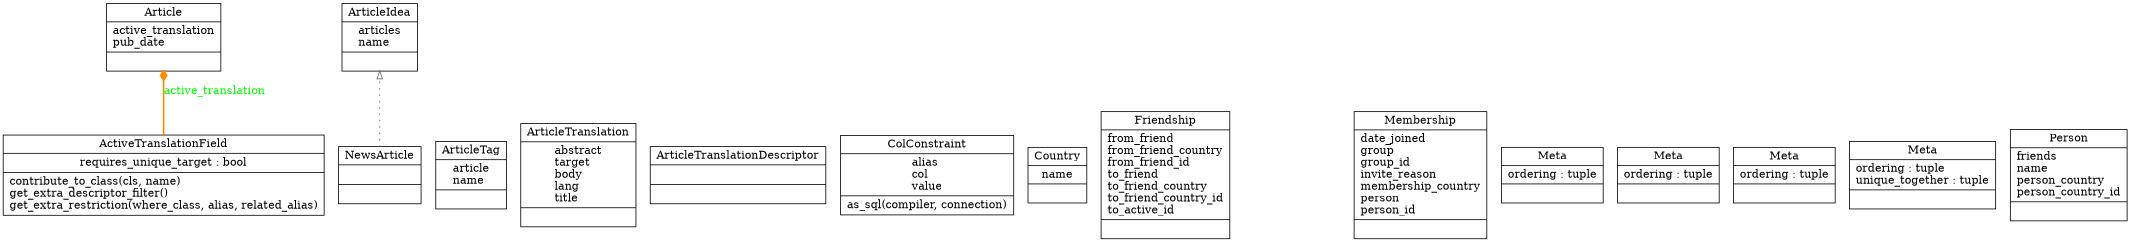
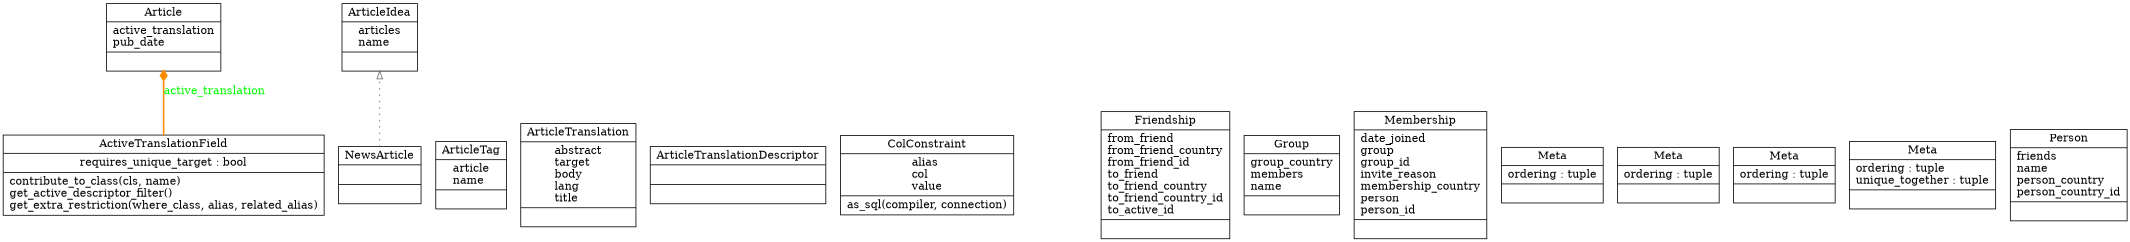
(1057, 175) -> none
none -> (1292, 175)
(89, 193) -> (91, 193)
